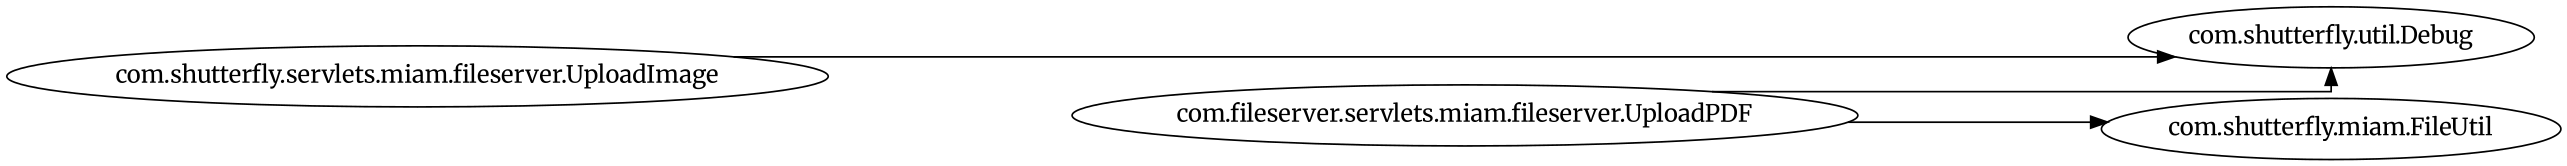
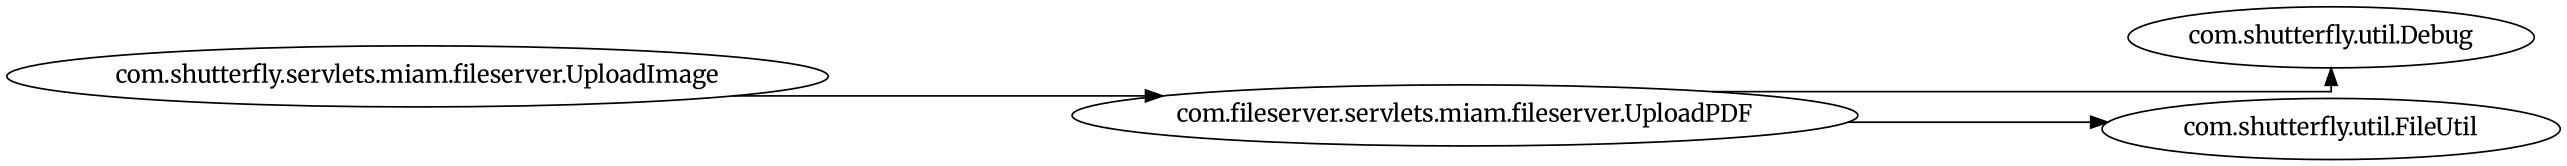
(1446, 57) -> (939, 96)
(2331, 129) -> (2331, 129)
